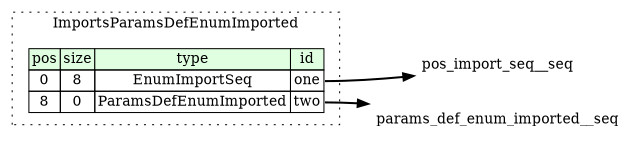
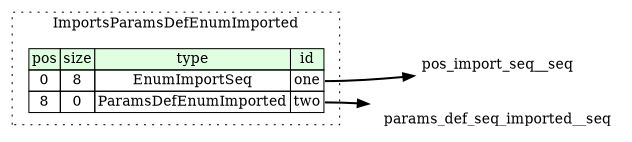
(498, 120) -> (498, 120)
